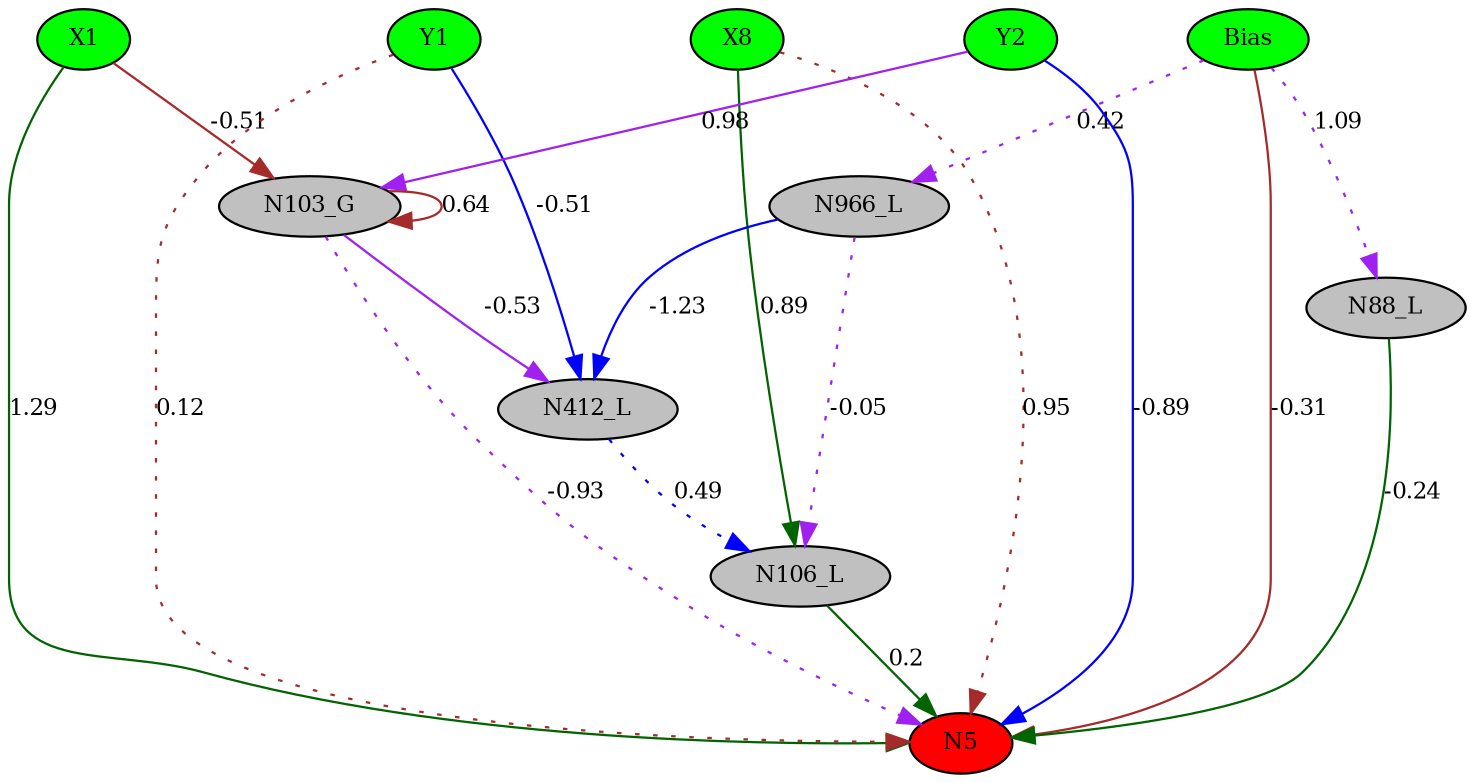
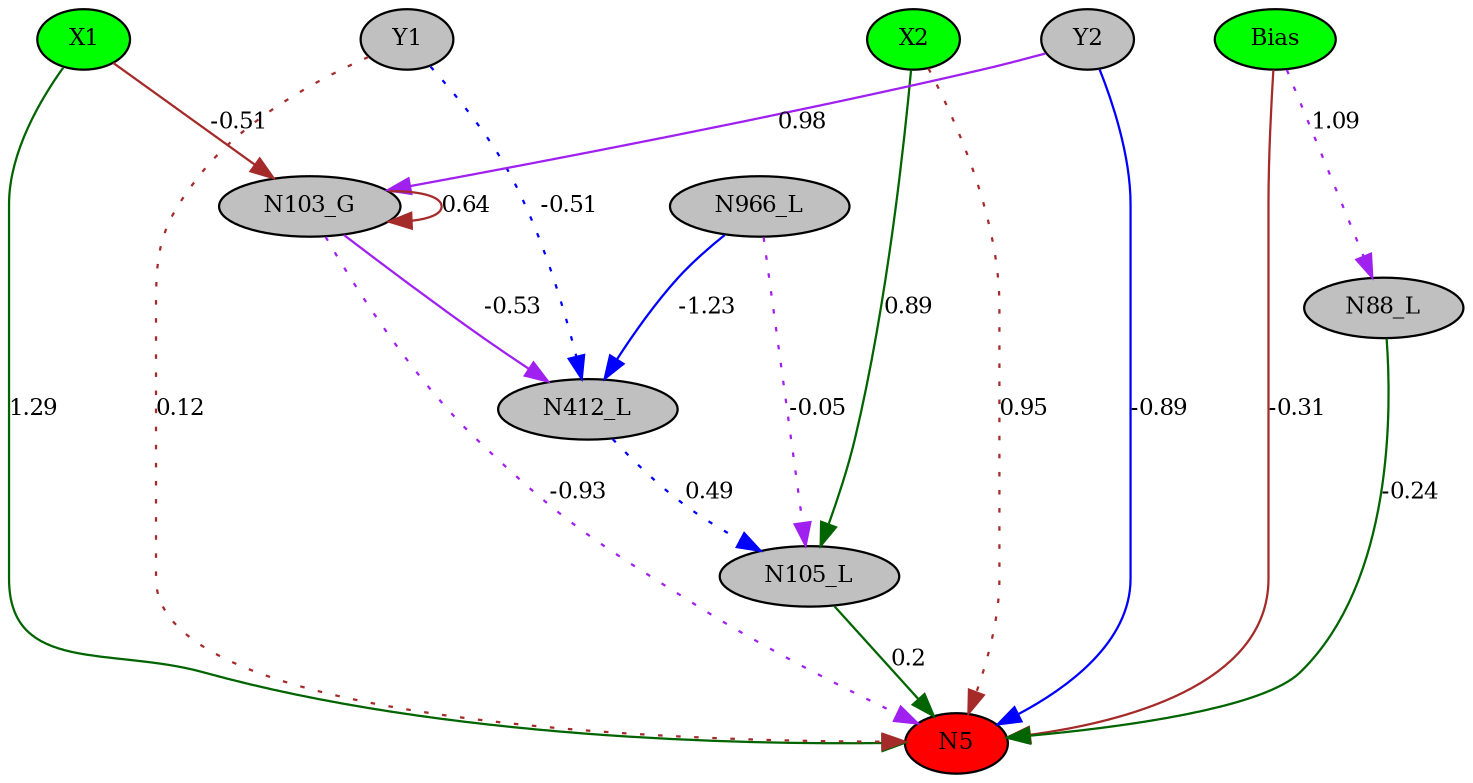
(434, 39) -> (407, 39)
(737, 39) -> (913, 39)
(1011, 39) -> (1088, 39)
(1069, 117) -> none
(524, 208) -> (523, 201)
(800, 576) -> (809, 576)
